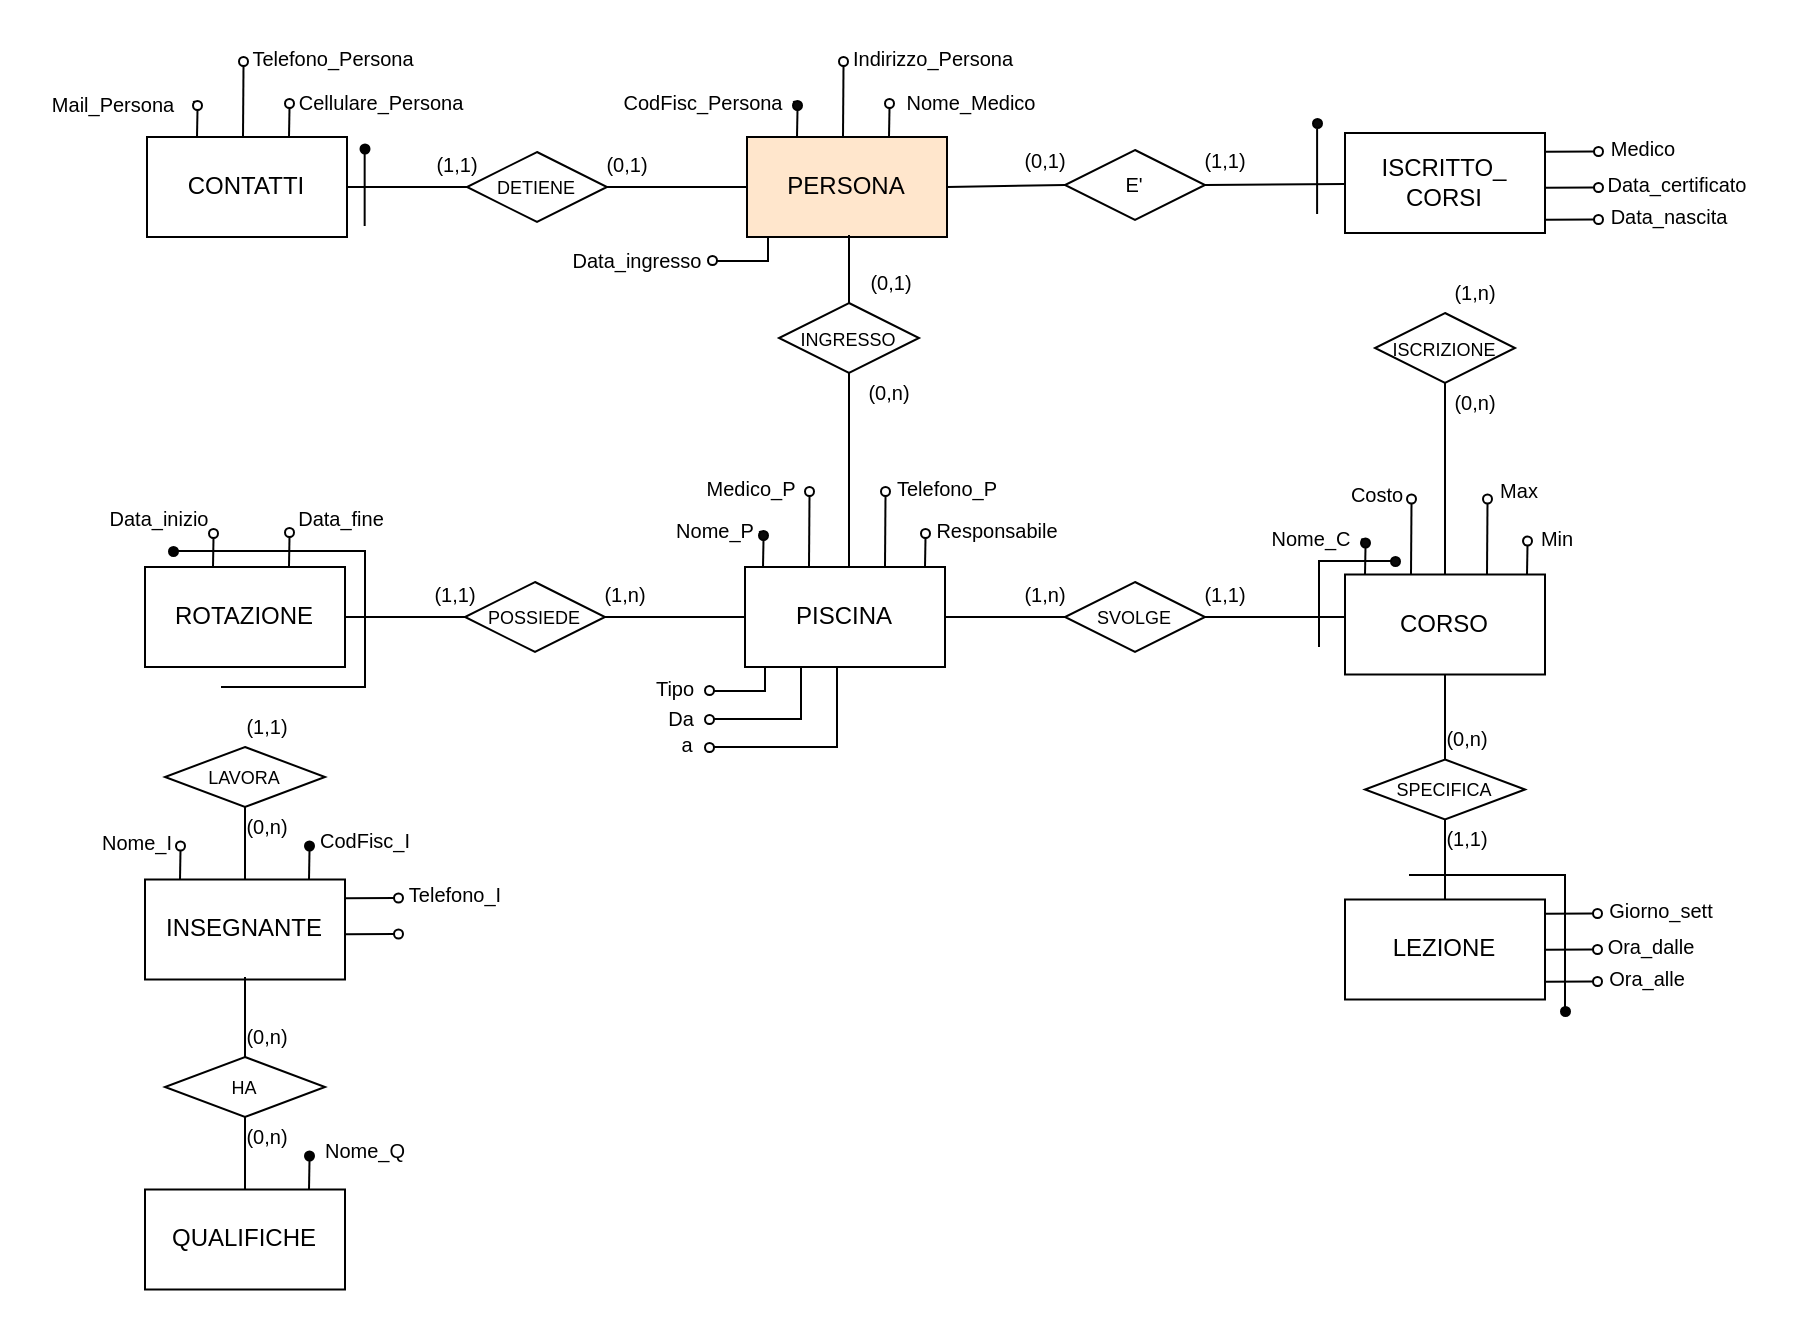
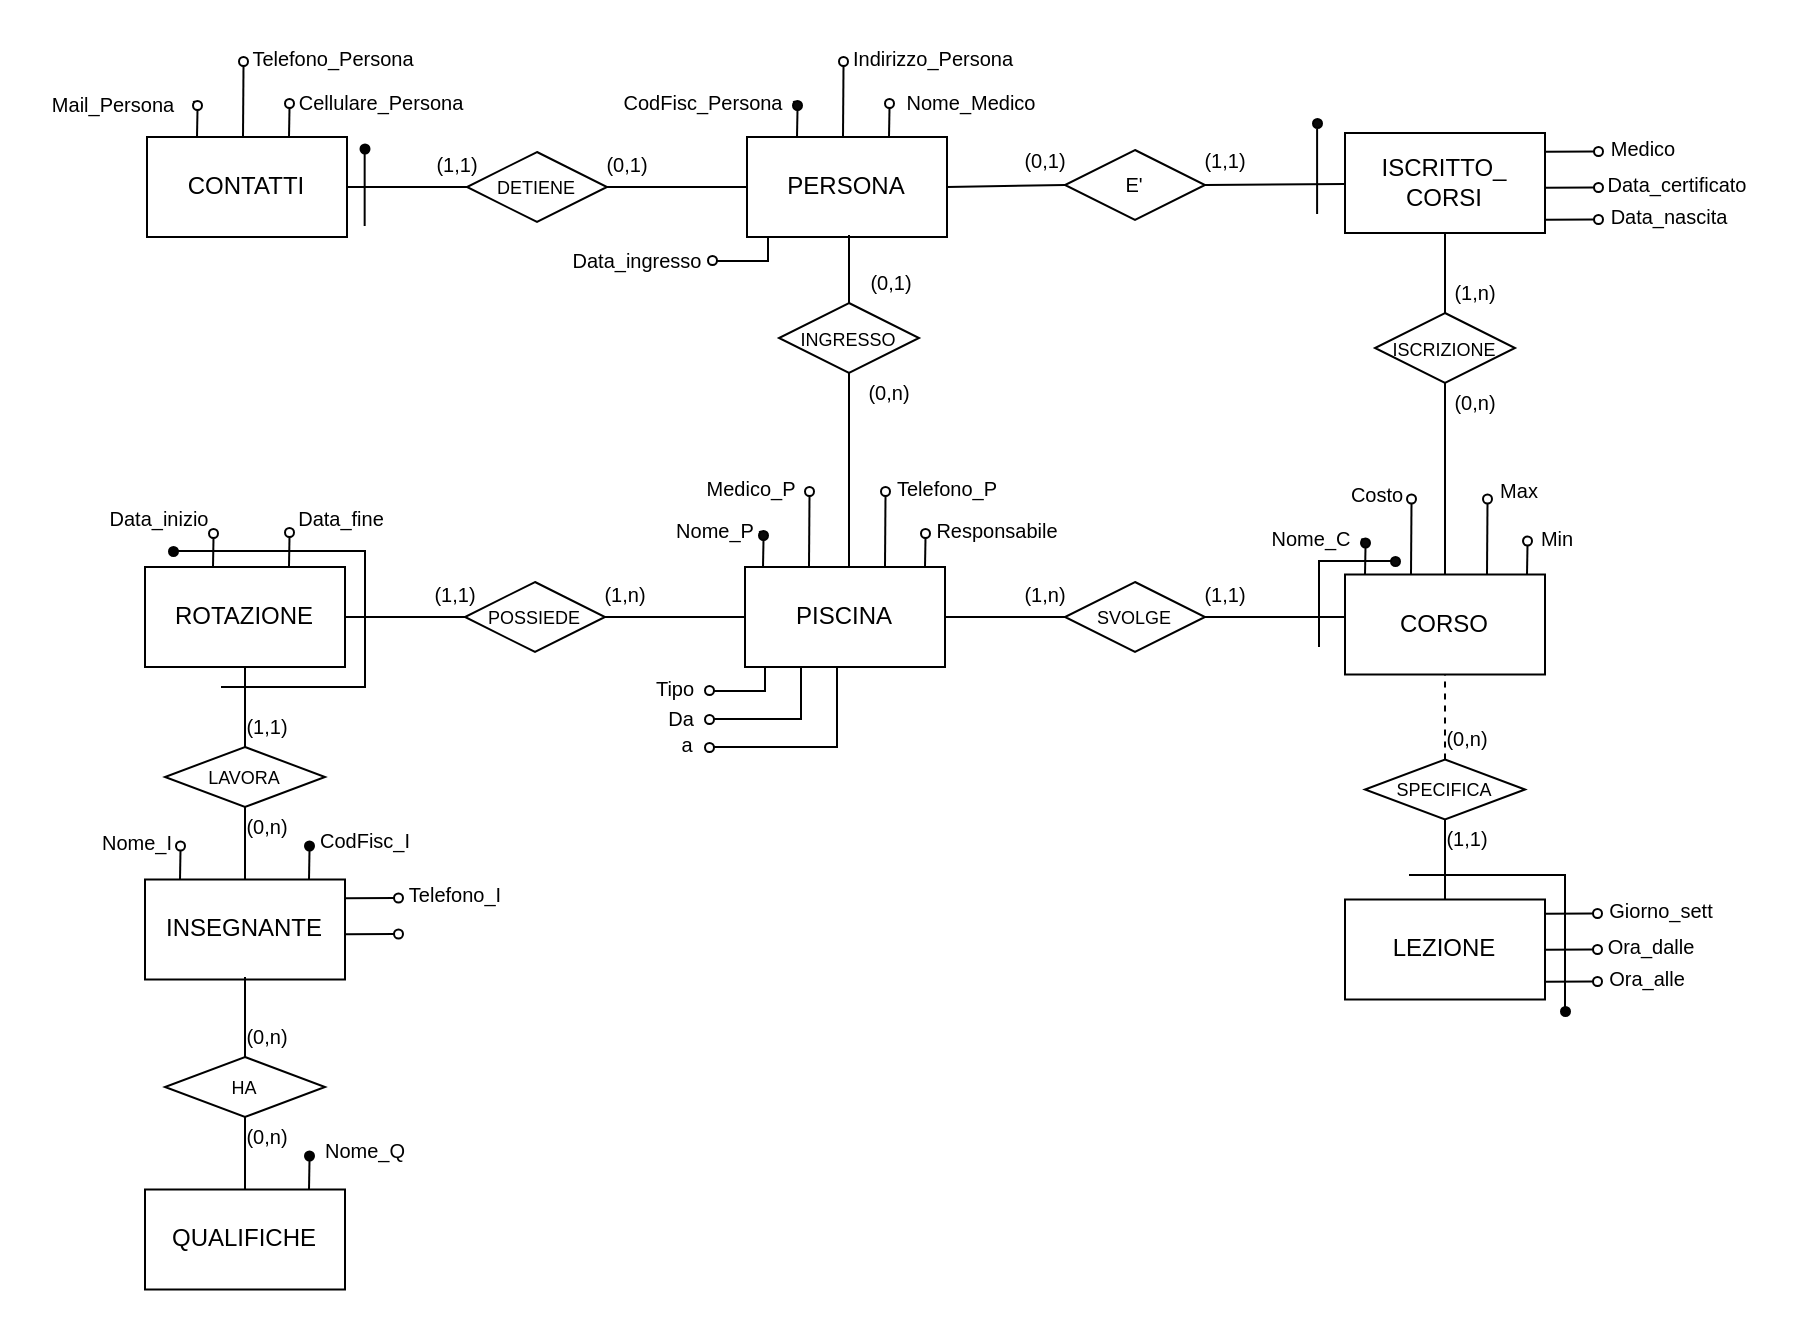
(847, 187) -> (847, 187)
none -> (1445, 273)
none -> (245, 707)
(1445, 715) -> (1445, 715)
